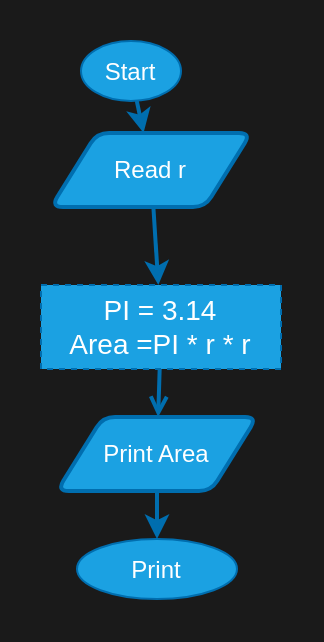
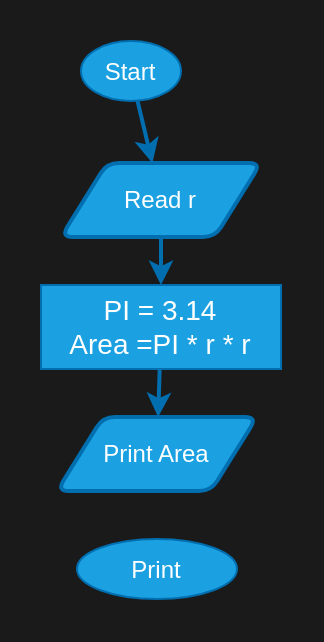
(151, 170) -> (161, 200)
(161, 327) -> (161, 327)
(159, 399) -> (159, 397)
(157, 506) -> none
